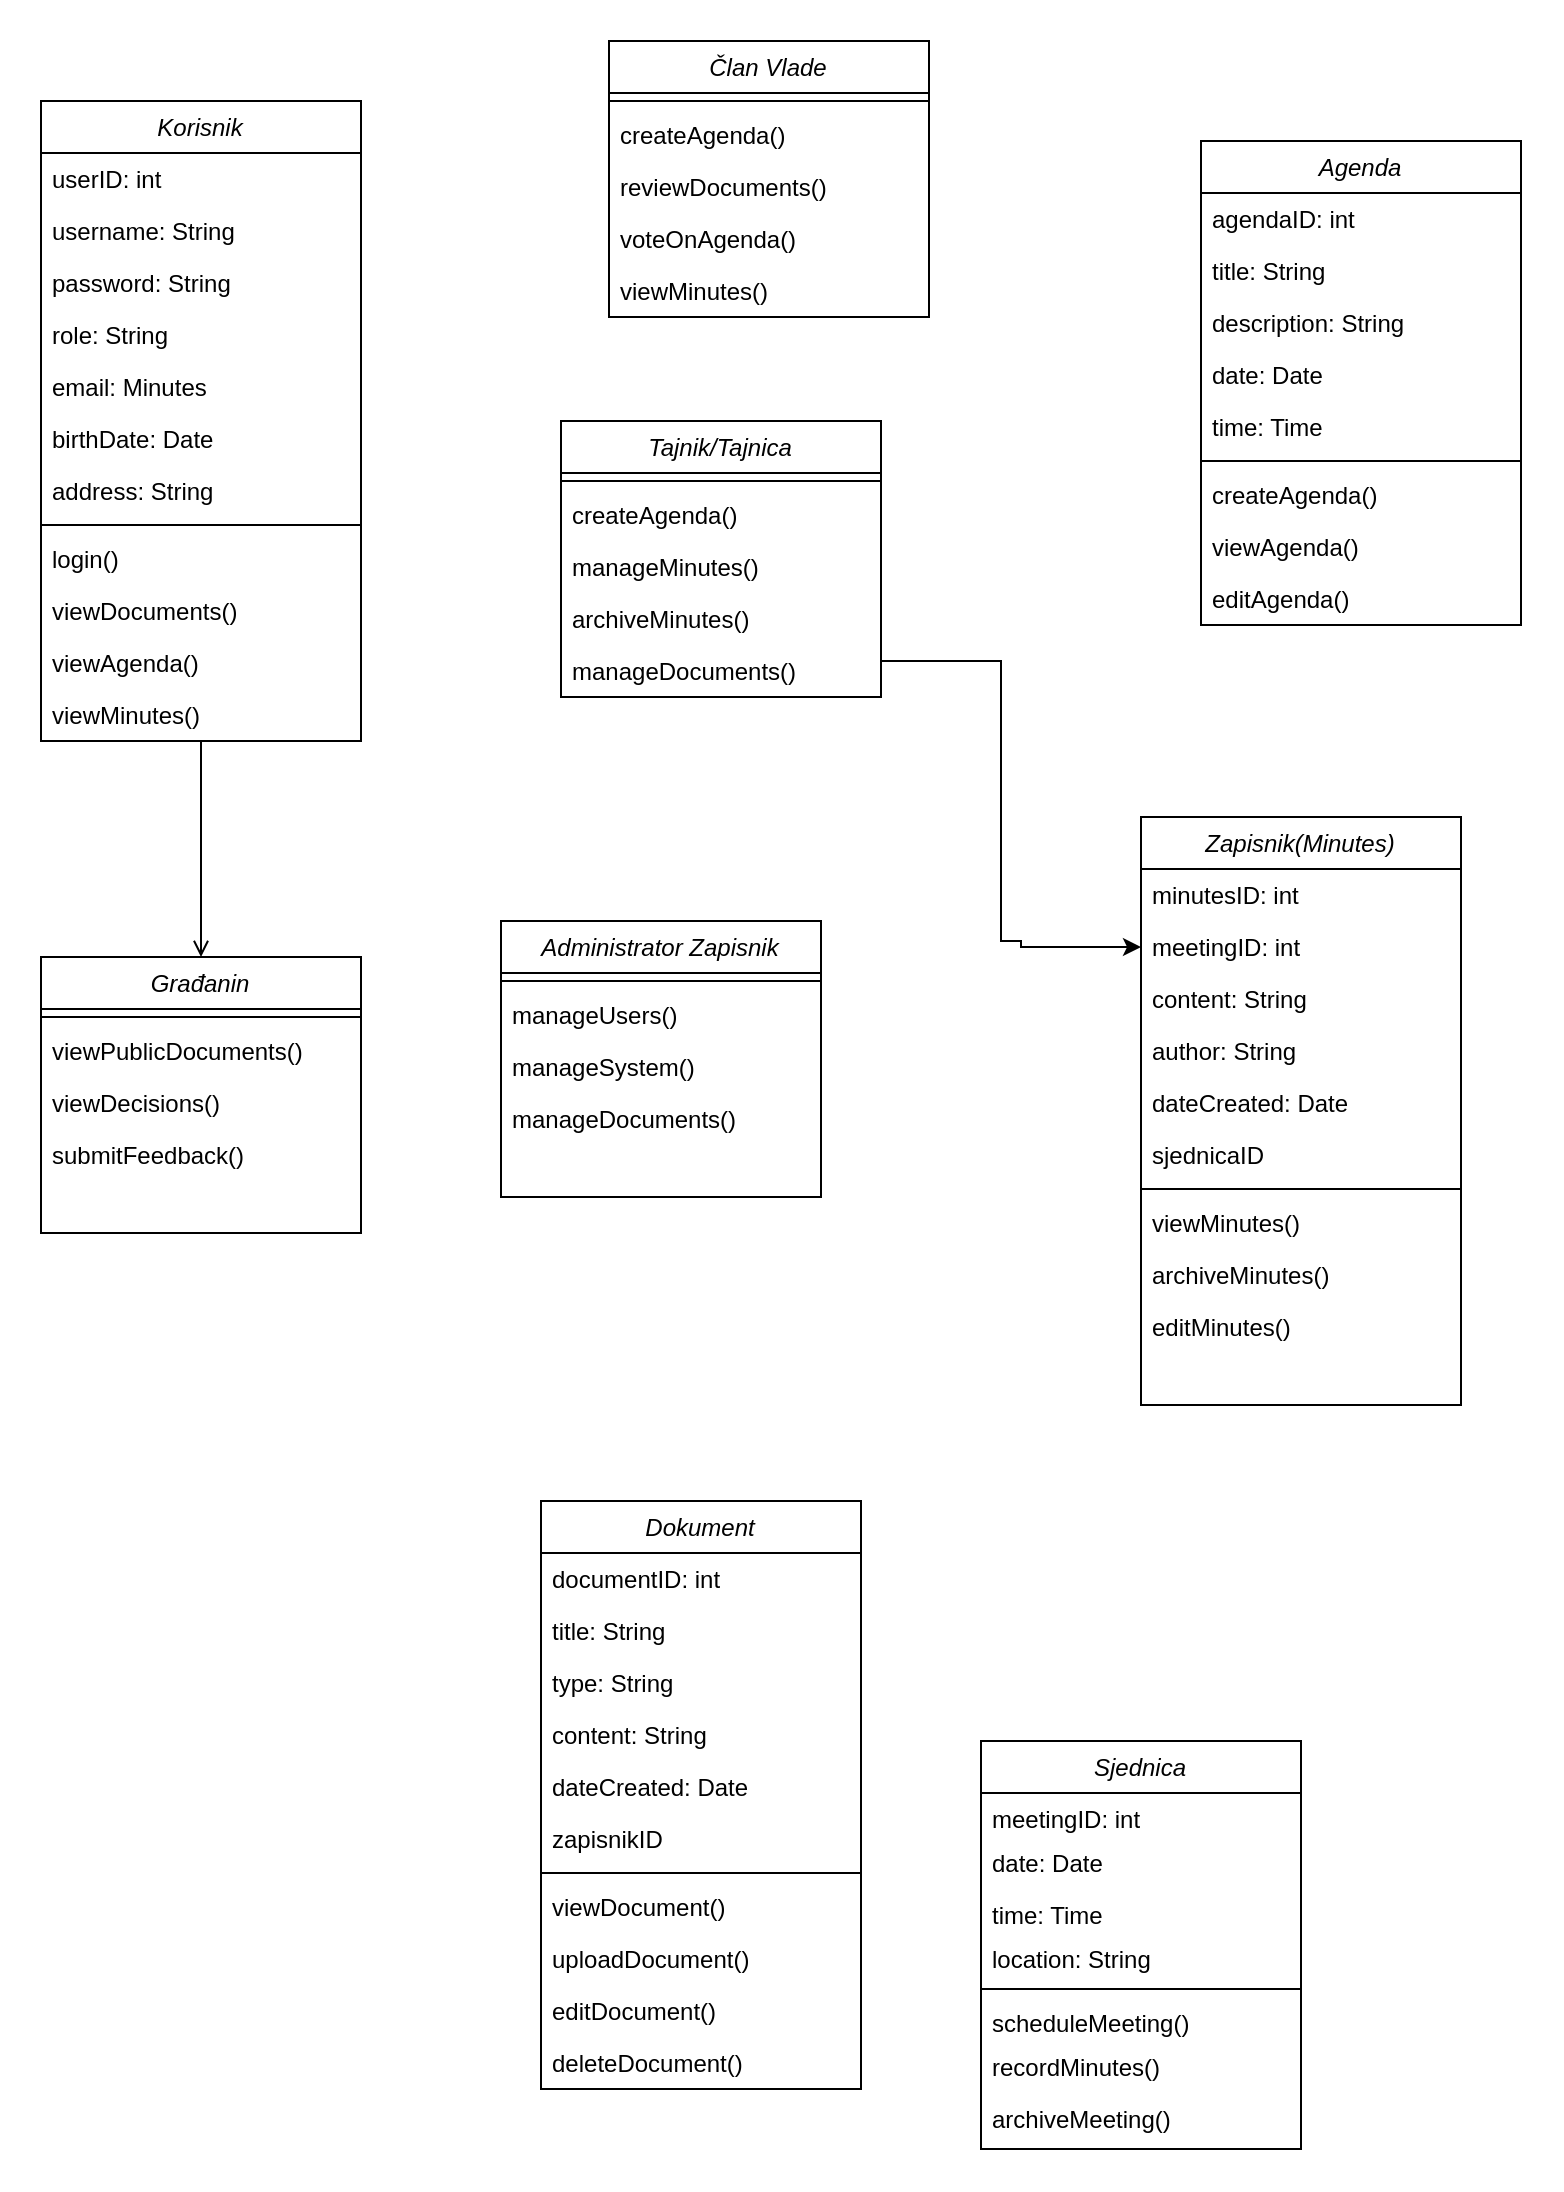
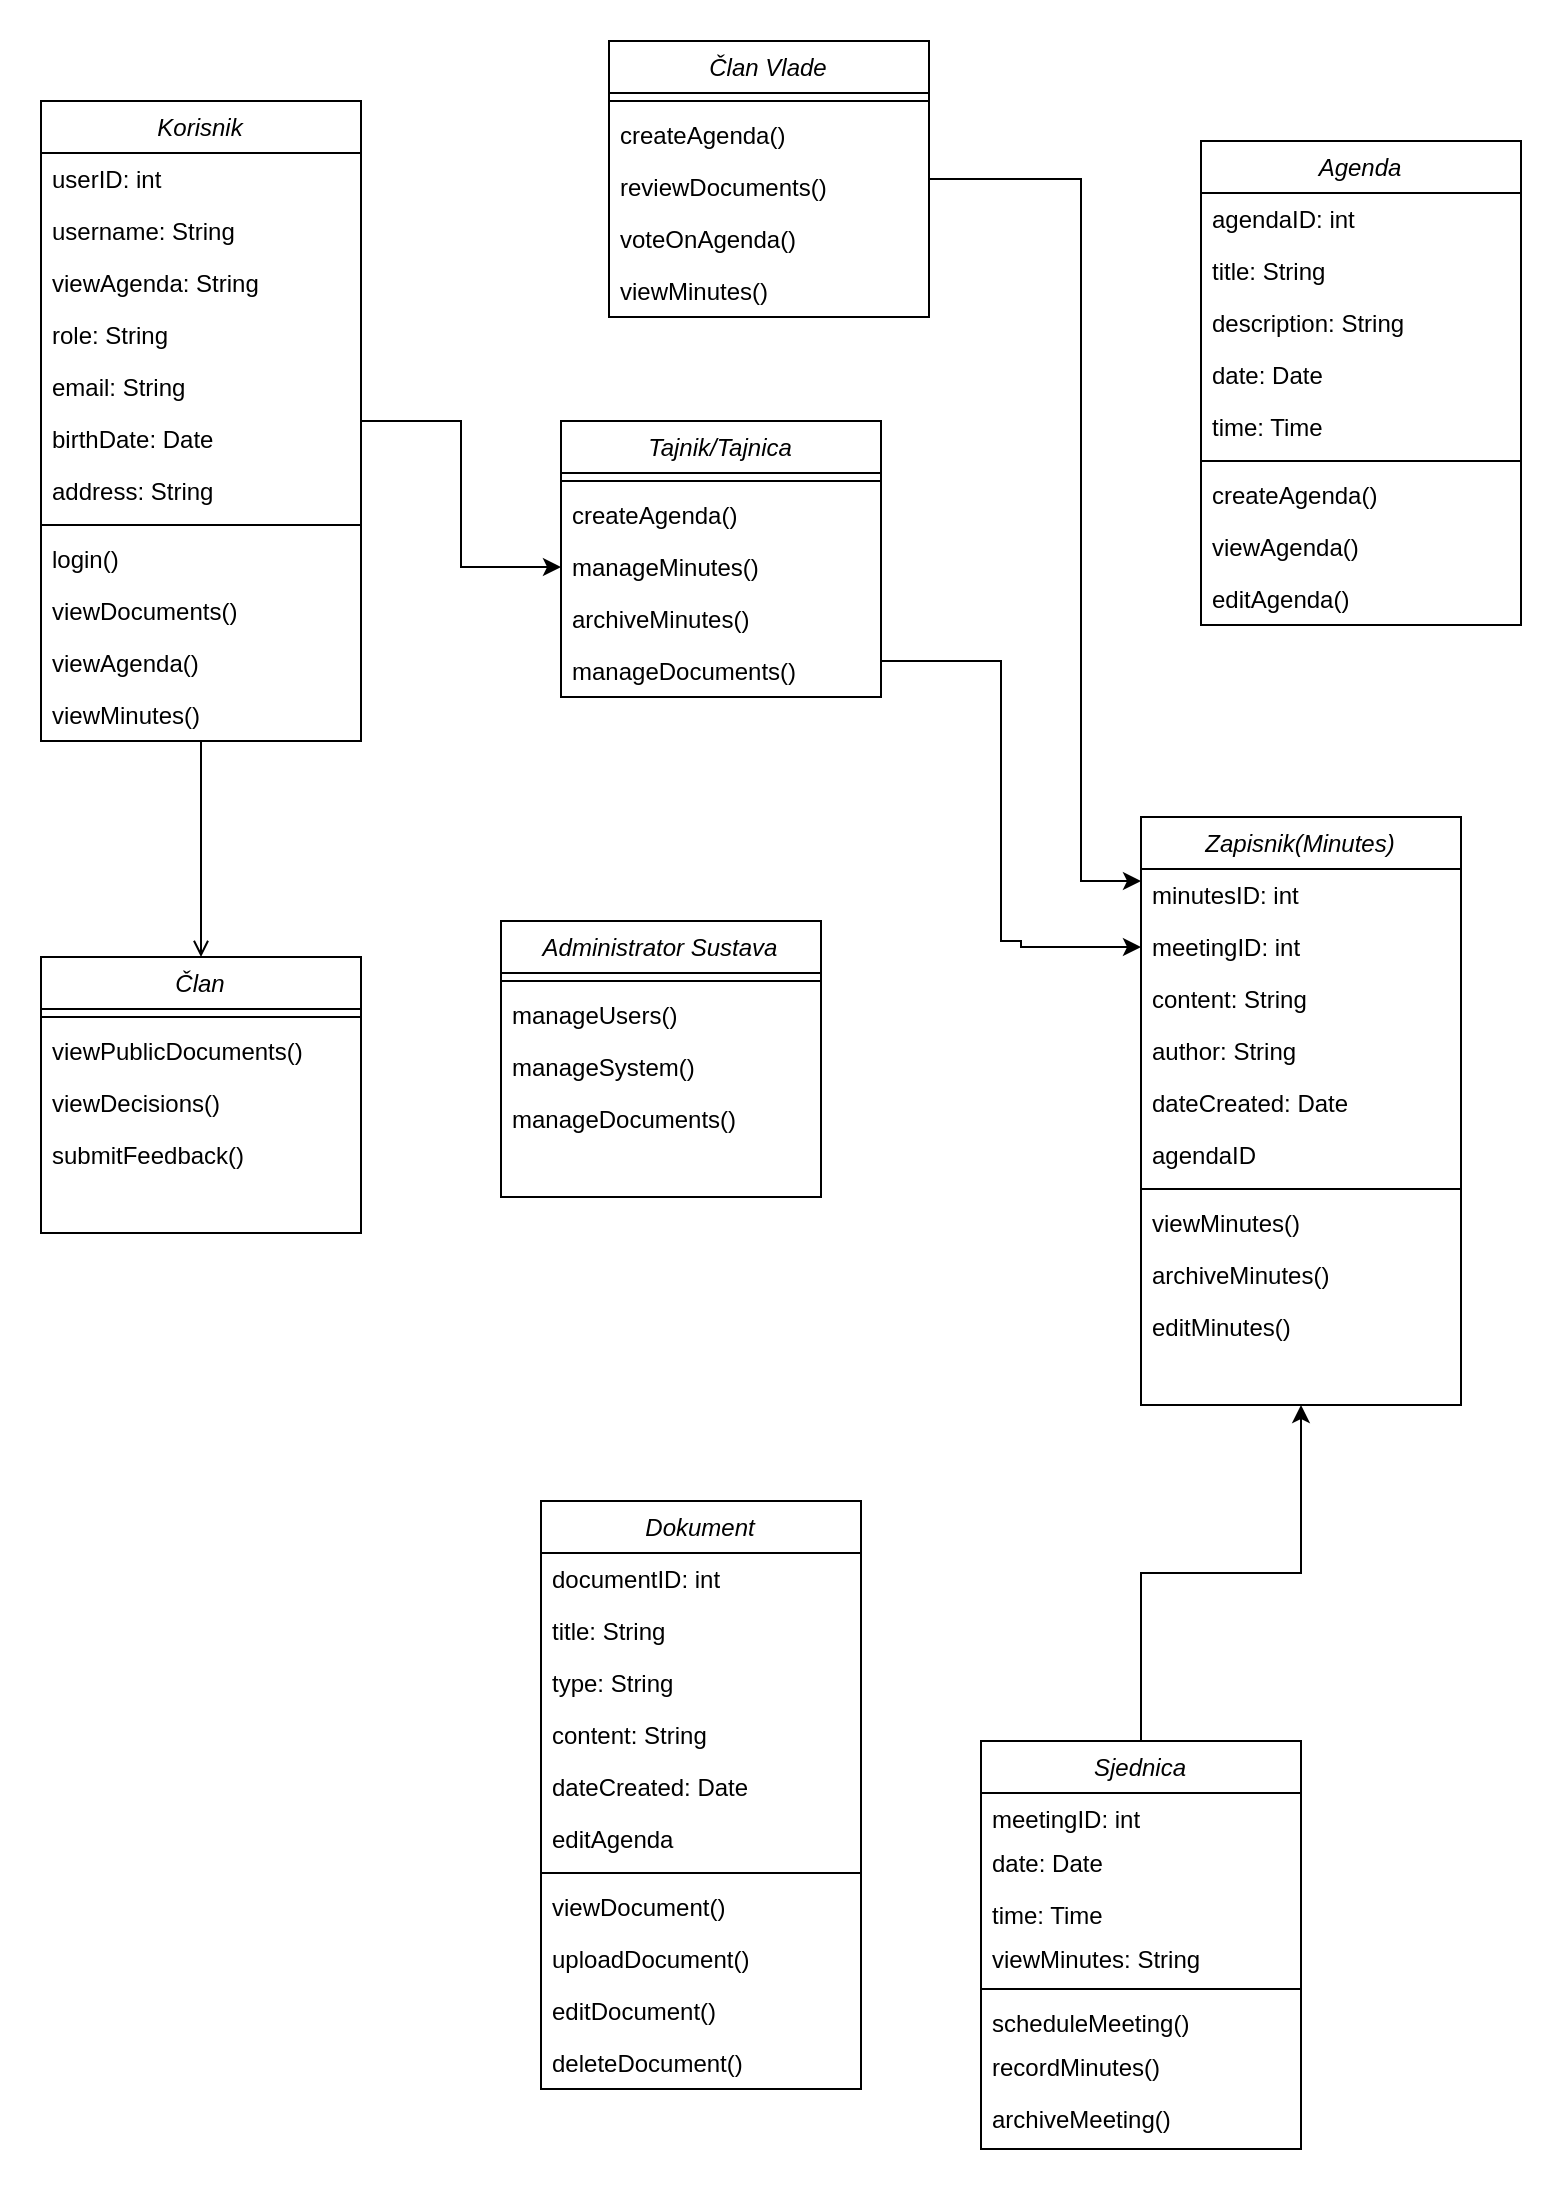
(150, 284) -> (160, 284)
(130, 388) -> (124, 388)
none -> (1081, 479)
none -> (461, 489)
(660, 948) -> (660, 948)
(200, 984) -> (200, 984)
(1216, 1156) -> (1206, 1156)
none -> (1214, 1573)
(613, 1840) -> (616, 1840)
(1084, 1960) -> (1104, 1960)
